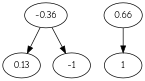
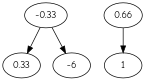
(46, 15) -> (46, 15)
(22, 65) -> (22, 65)
(72, 65) -> (72, 65)
